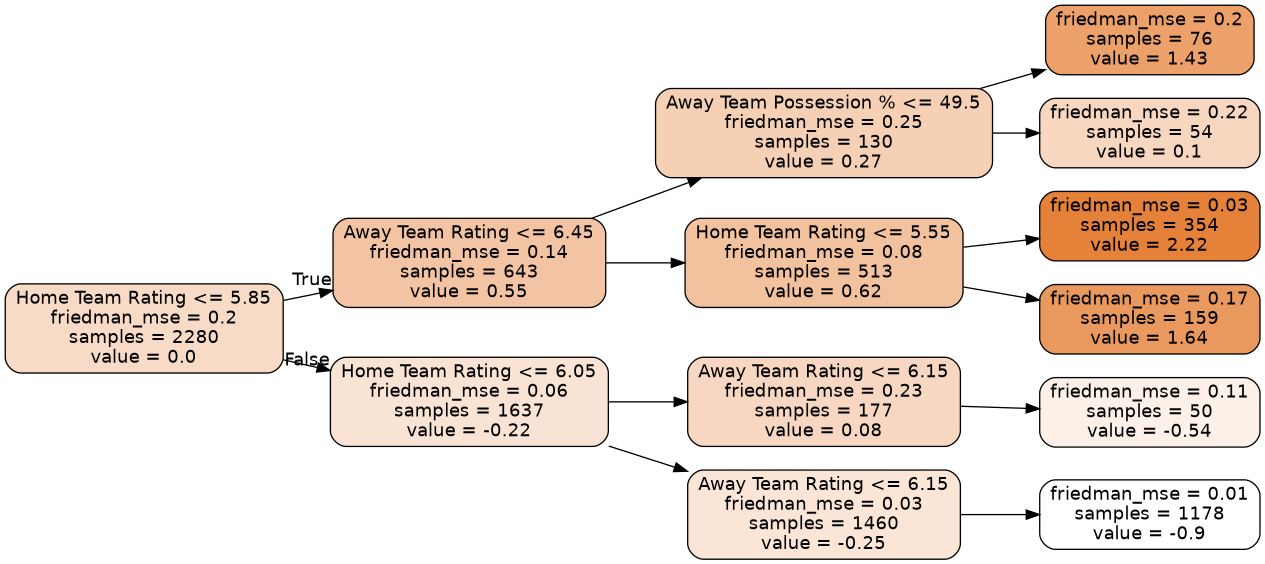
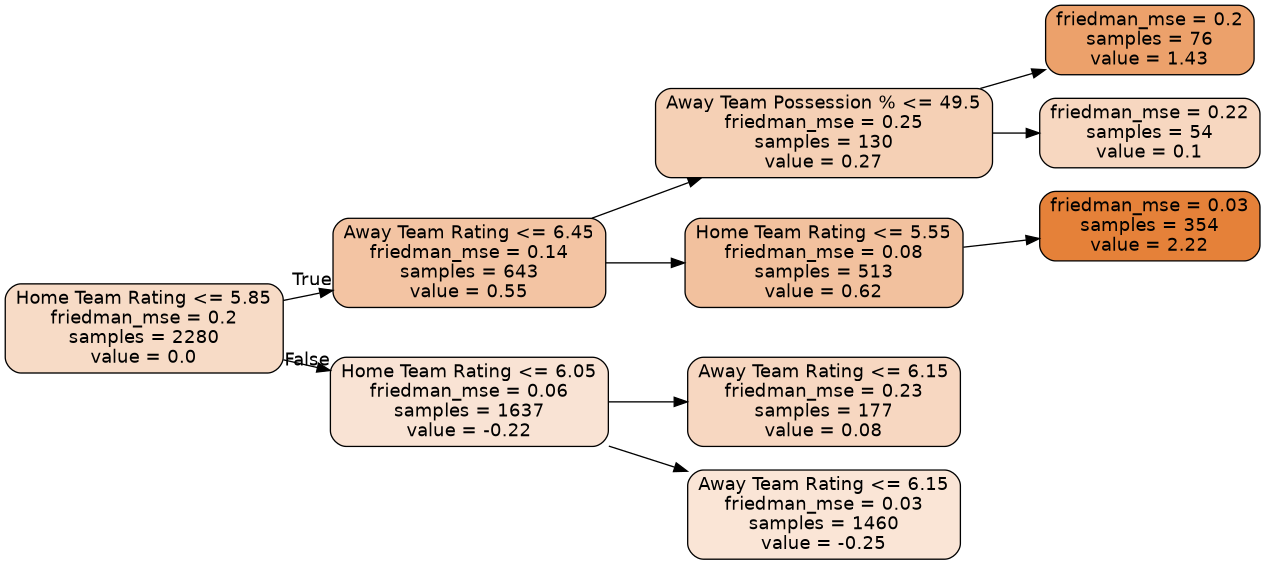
(1150, 319) -> none
(1150, 412) -> none
(1150, 515) -> none
